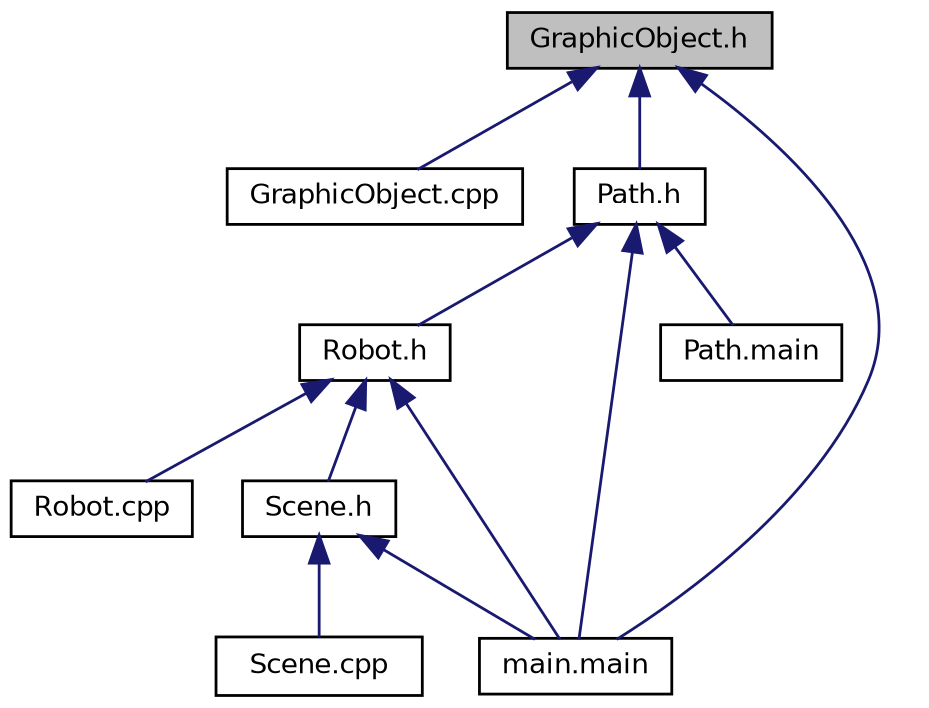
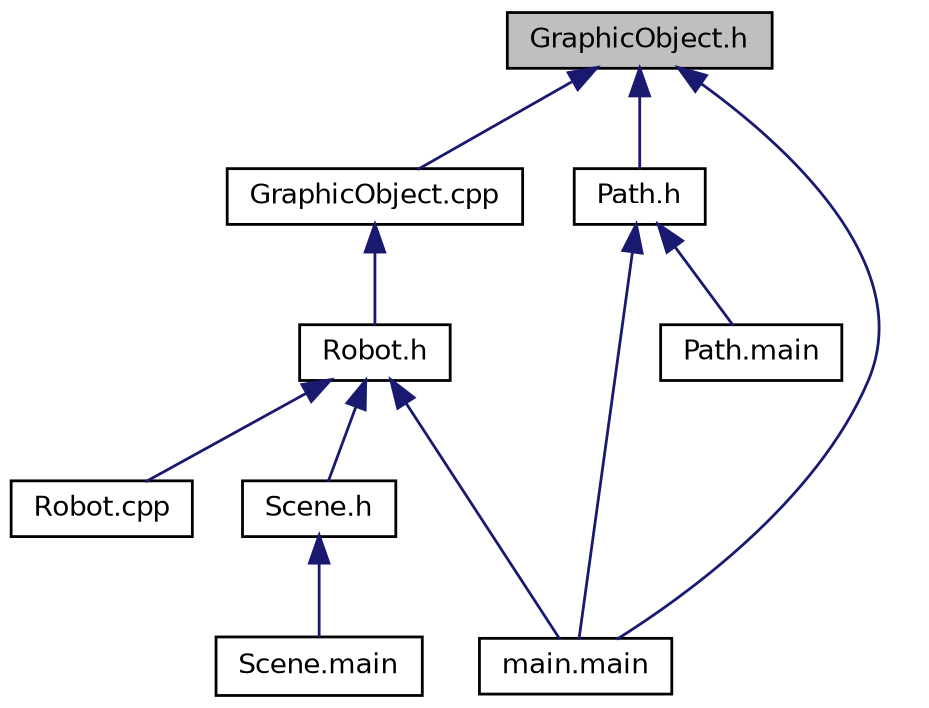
(495, 282) -> (375, 289)
(459, 595) -> none
(319, 666) -> (319, 666)
